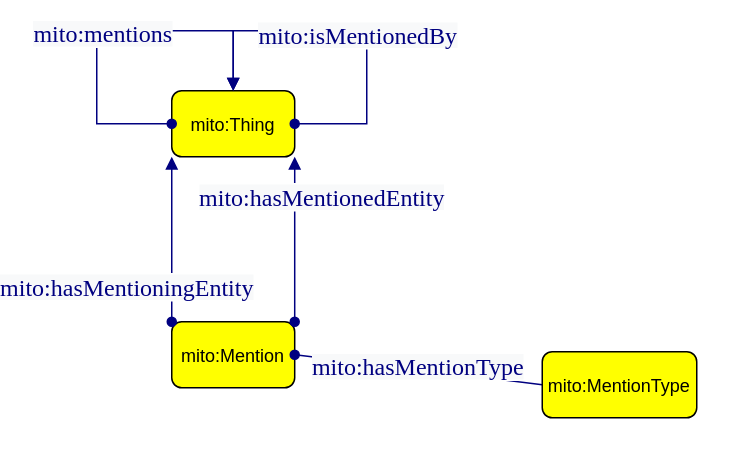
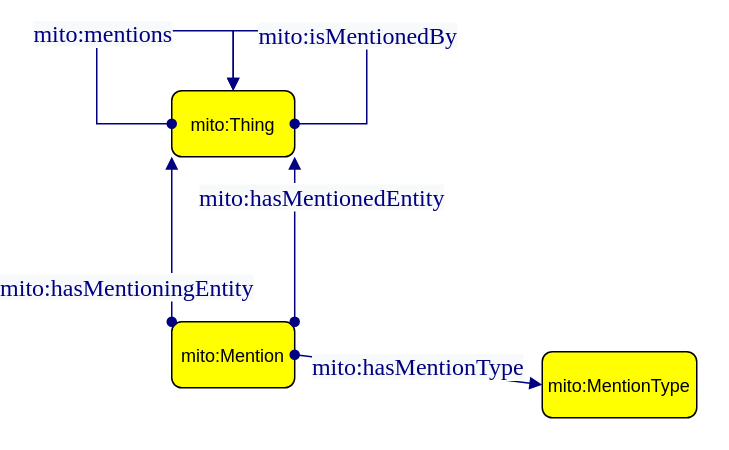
(534, 384) -> (528, 383)
